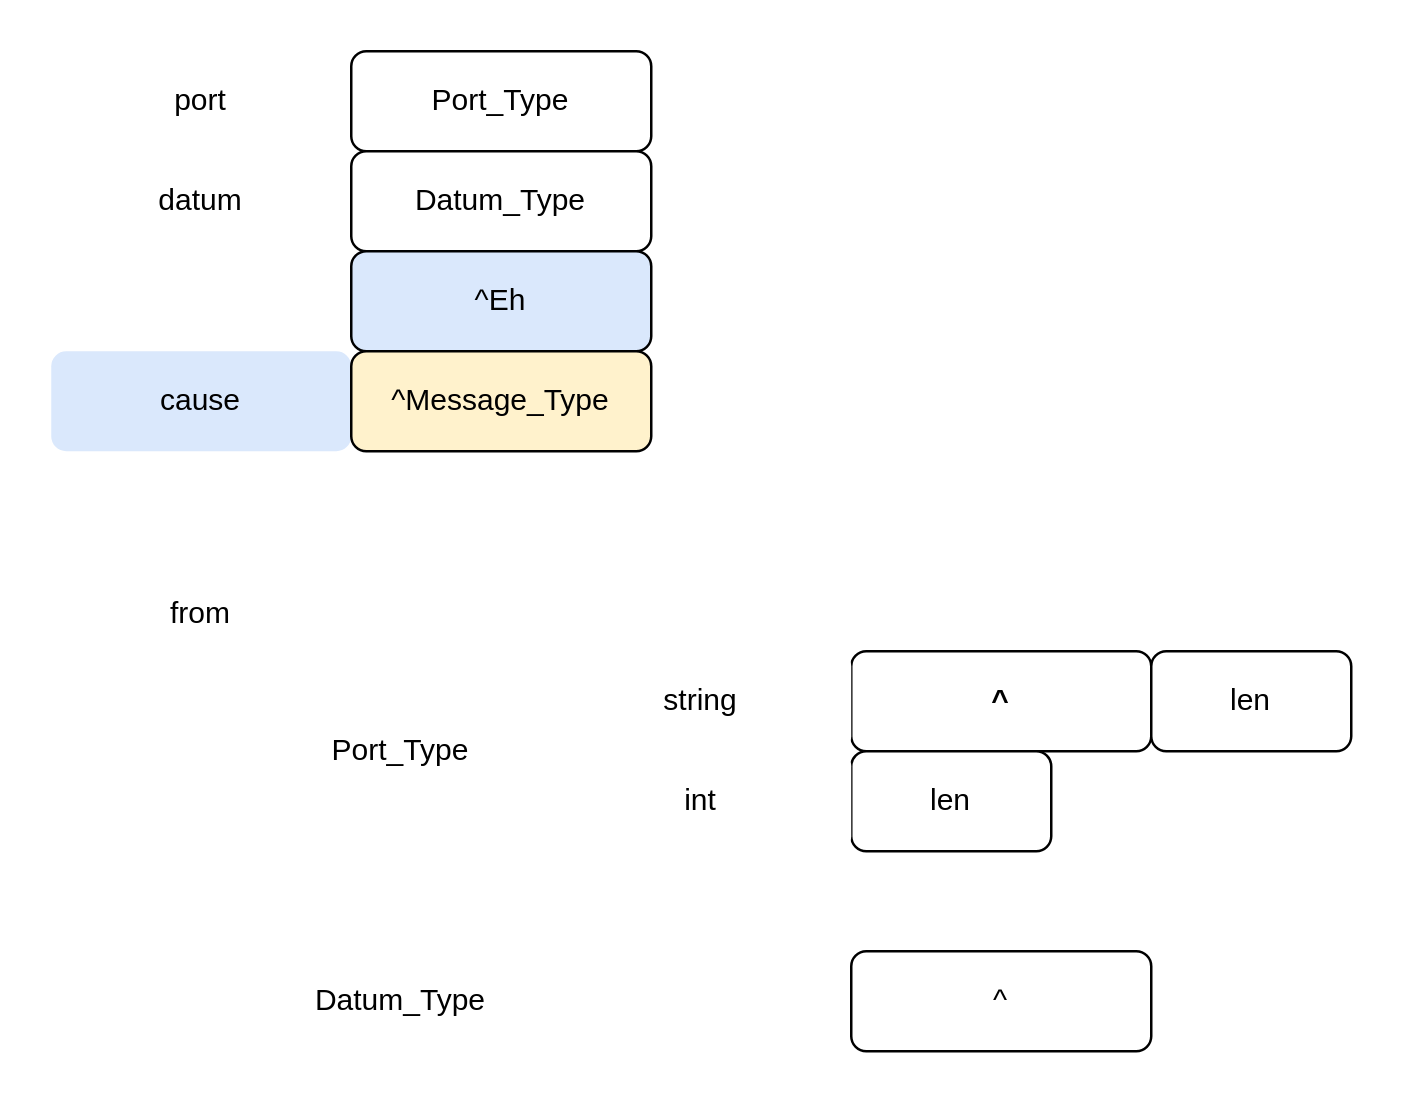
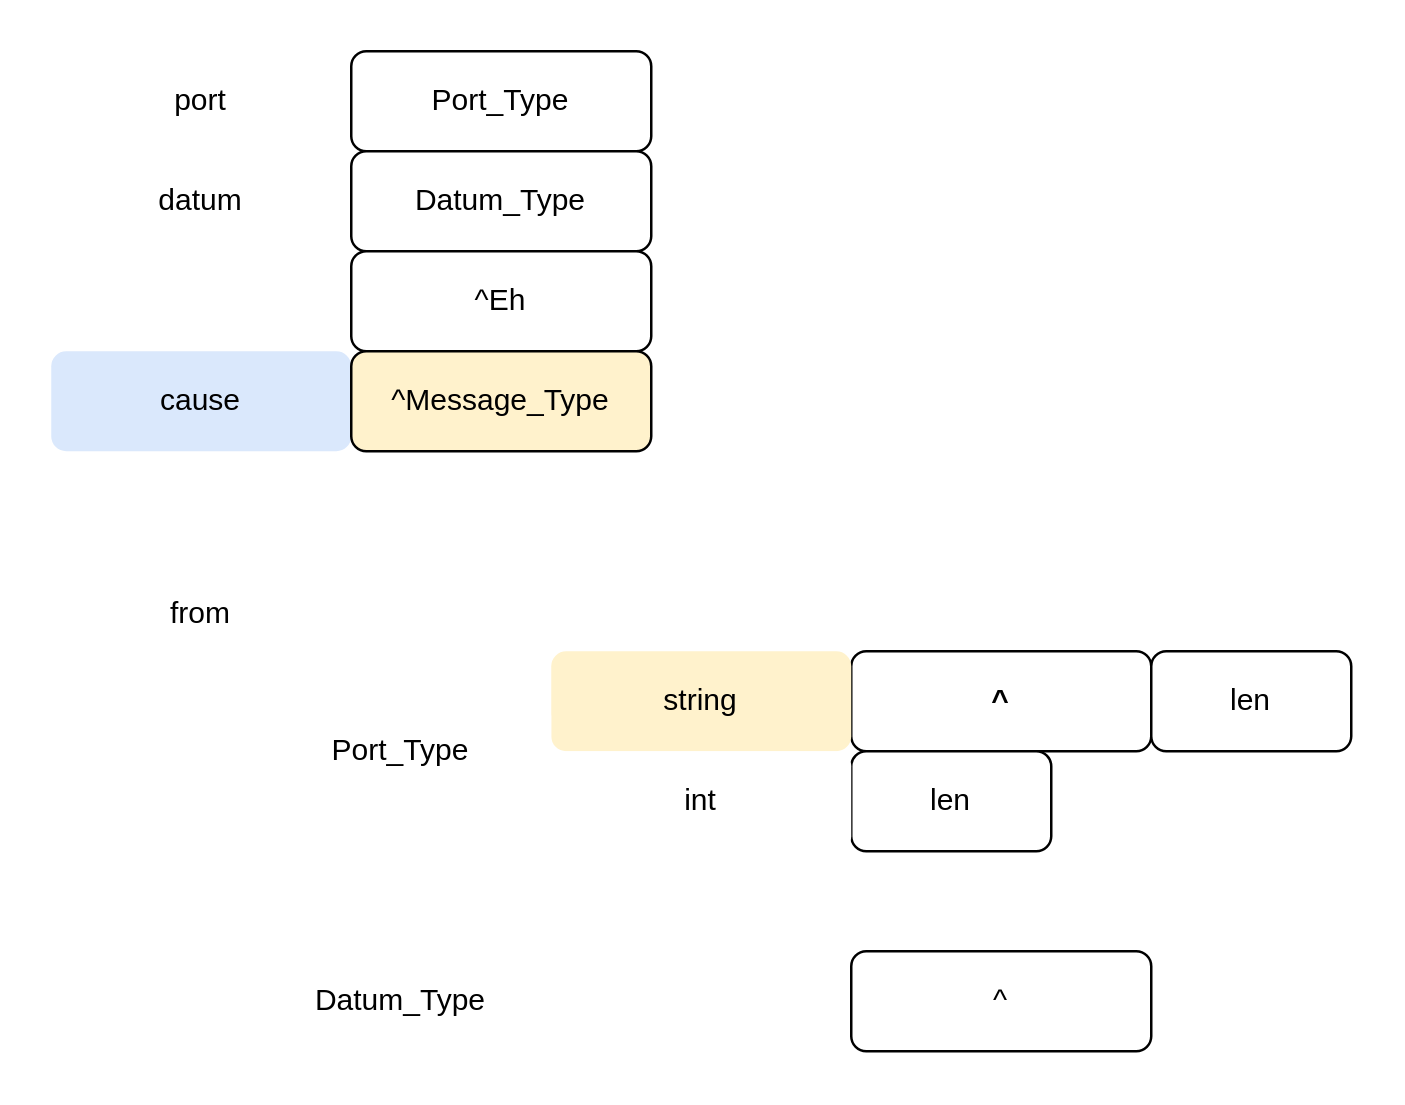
(501, 301) -> (501, 301)
(701, 701) -> (701, 701)
